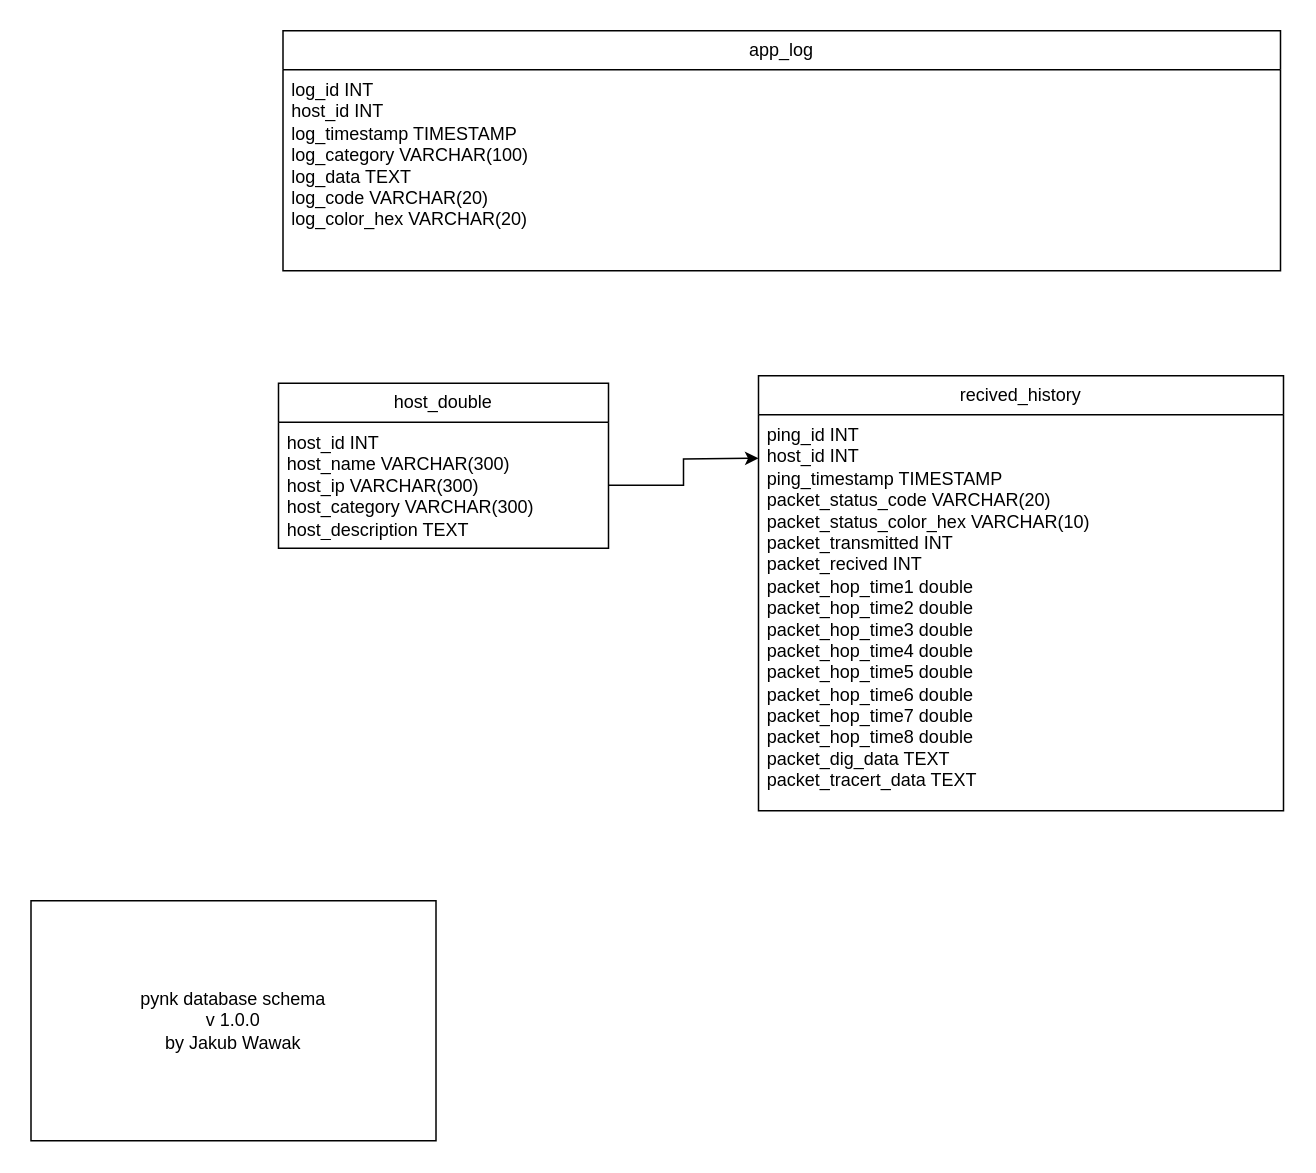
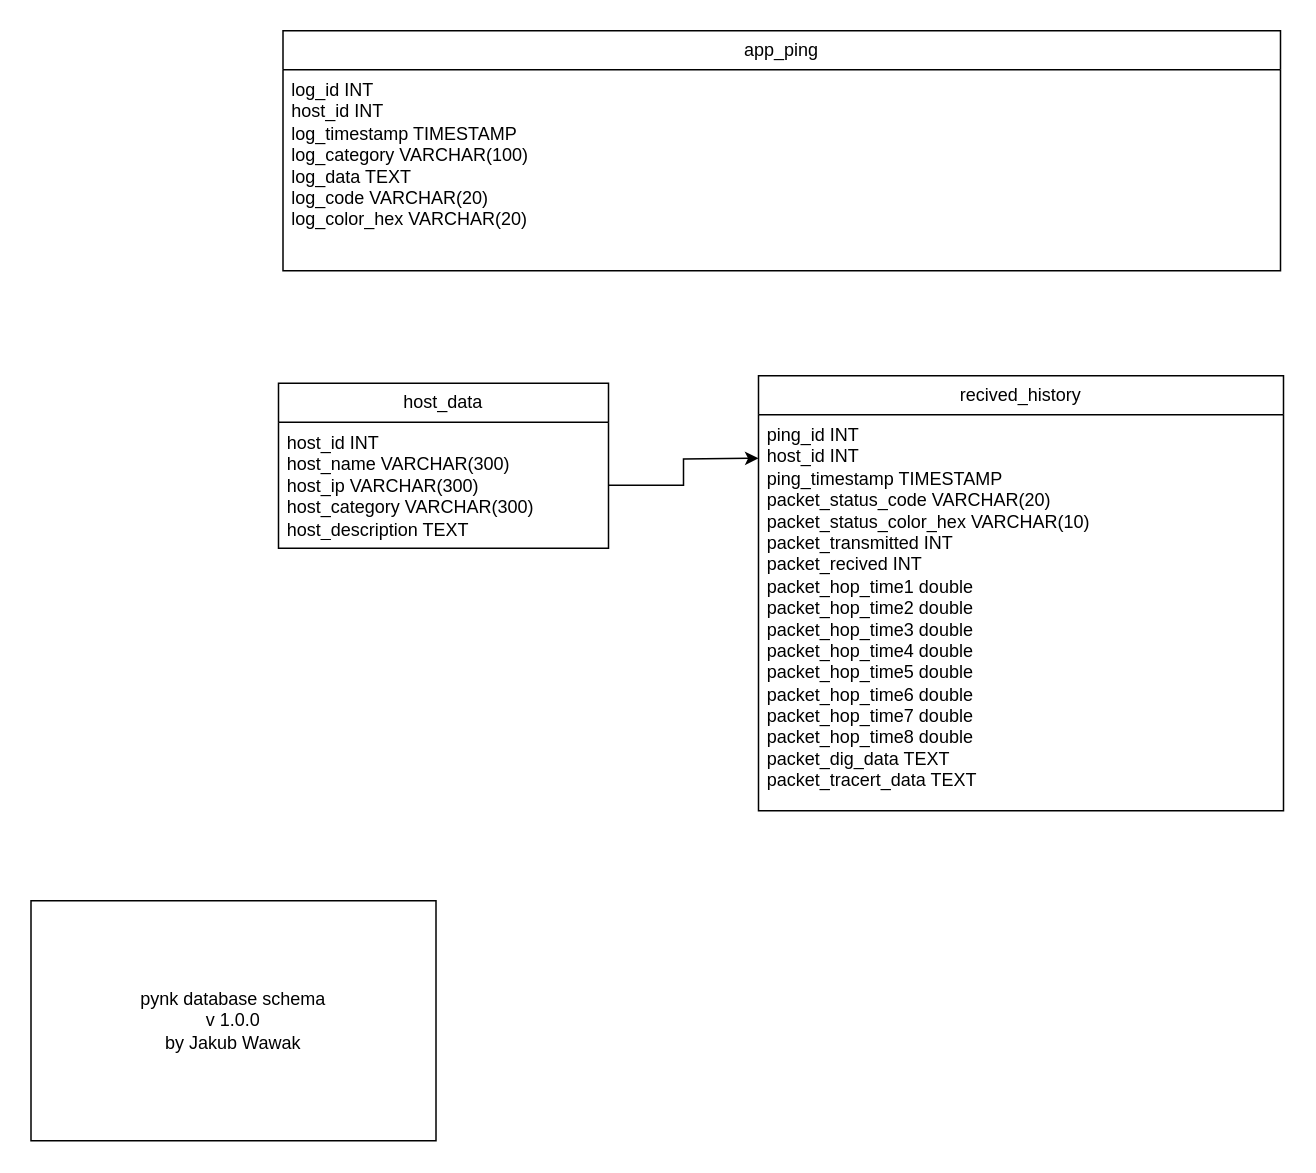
(782, 50) -> (782, 50)
(443, 403) -> (443, 403)
